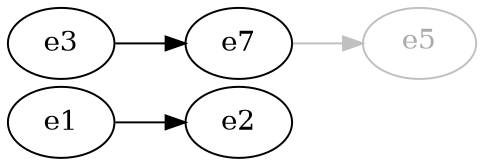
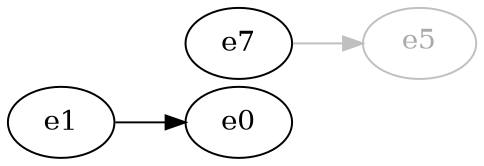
(61, 43) -> none
(239, 122) -> (239, 122)
